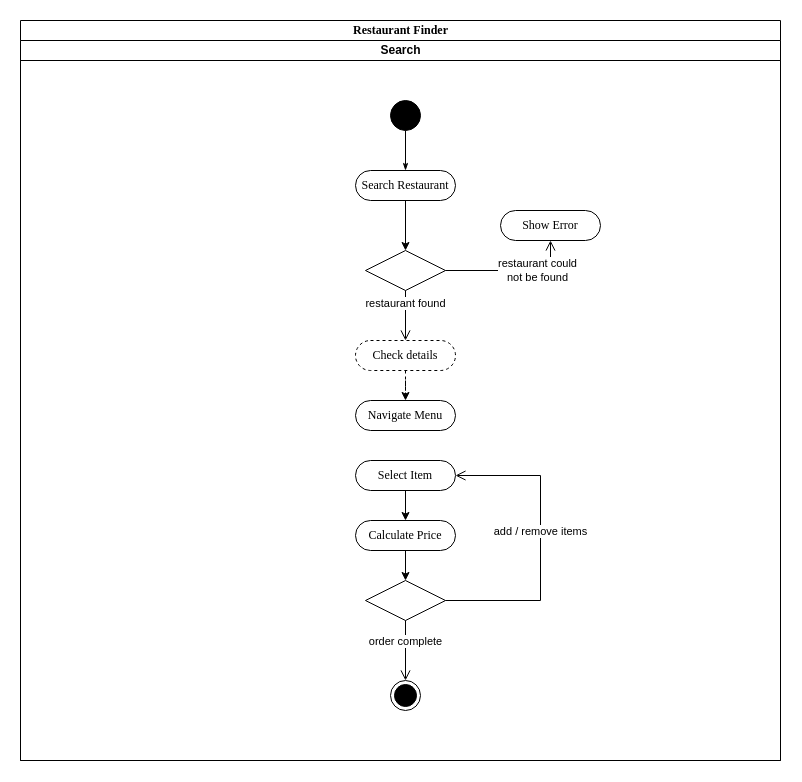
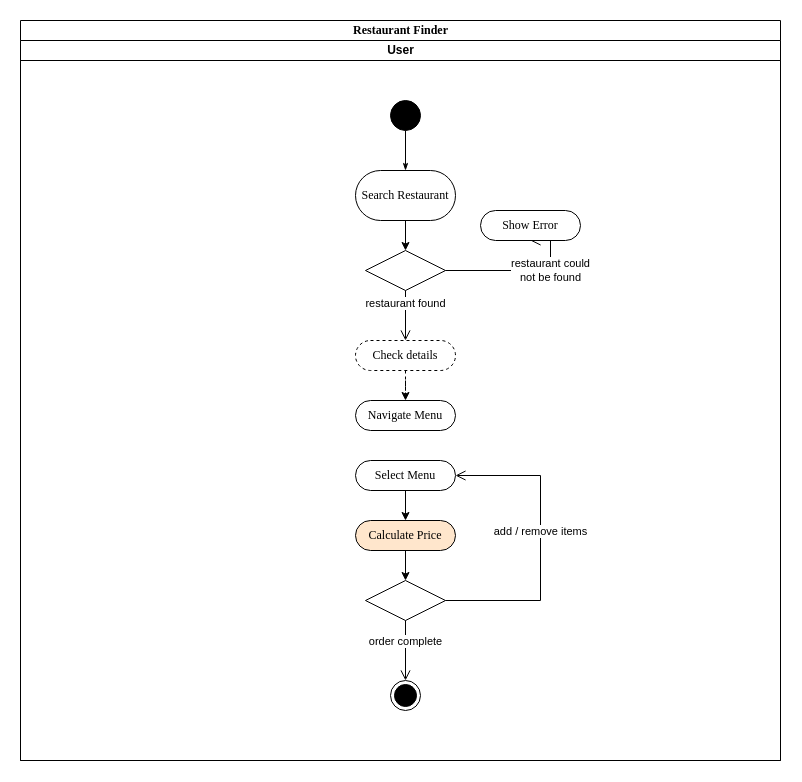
(401, 51) -> (401, 51)
(406, 186) -> (406, 196)
(551, 226) -> (531, 226)
(406, 476) -> (406, 476)
(406, 536) -> (406, 536)
